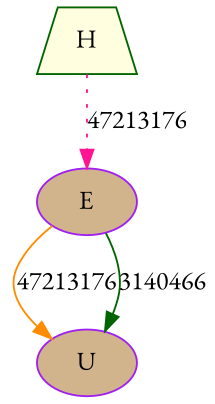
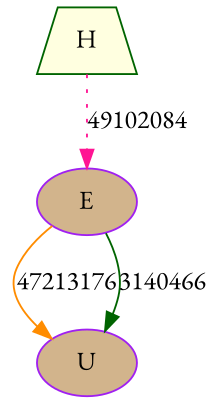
(138, 121) -> (138, 121)
